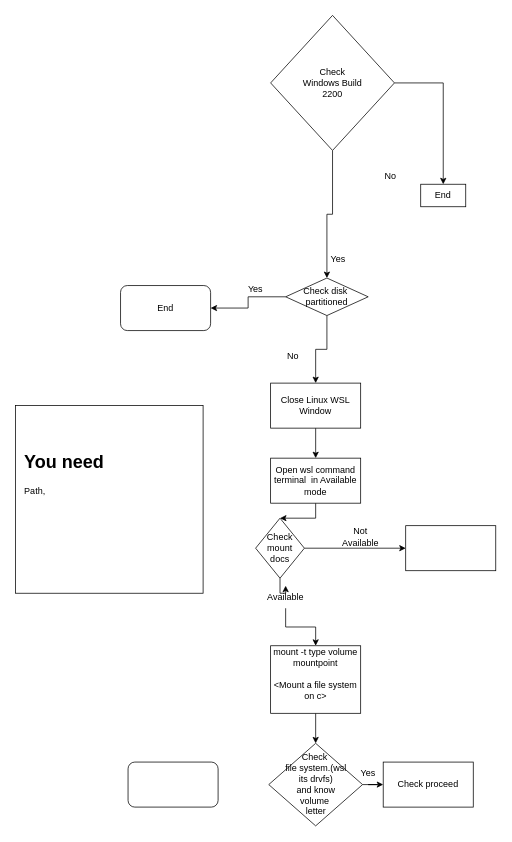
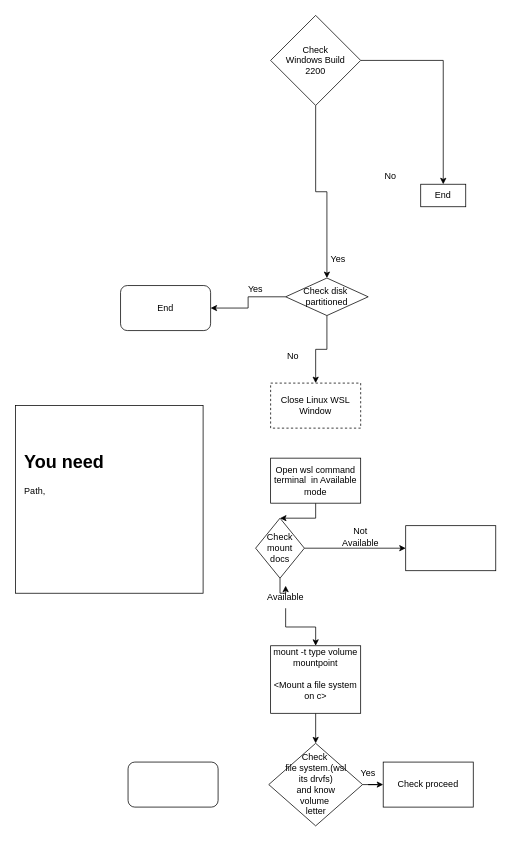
(332, 83) -> (315, 60)
(315, 405) -> (315, 405)
(315, 440) -> none
